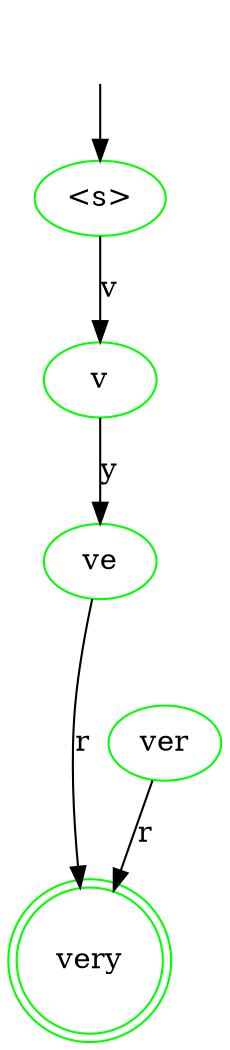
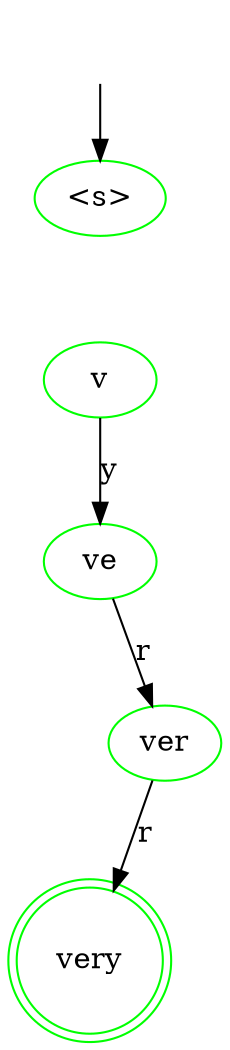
(100, 279) -> none
(74, 732) -> (129, 643)
